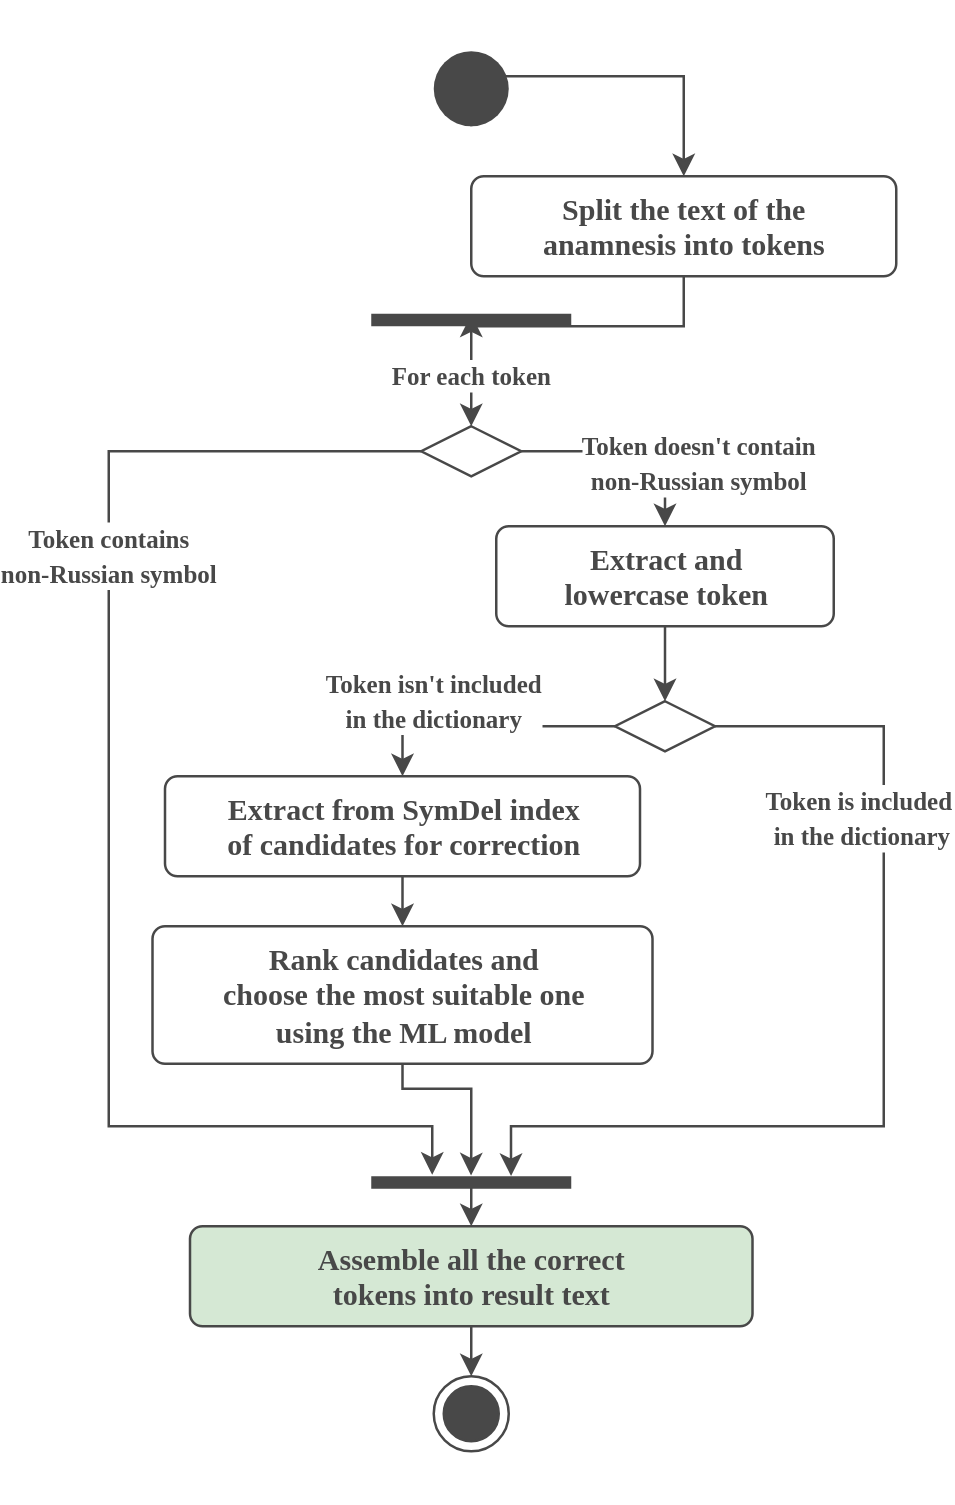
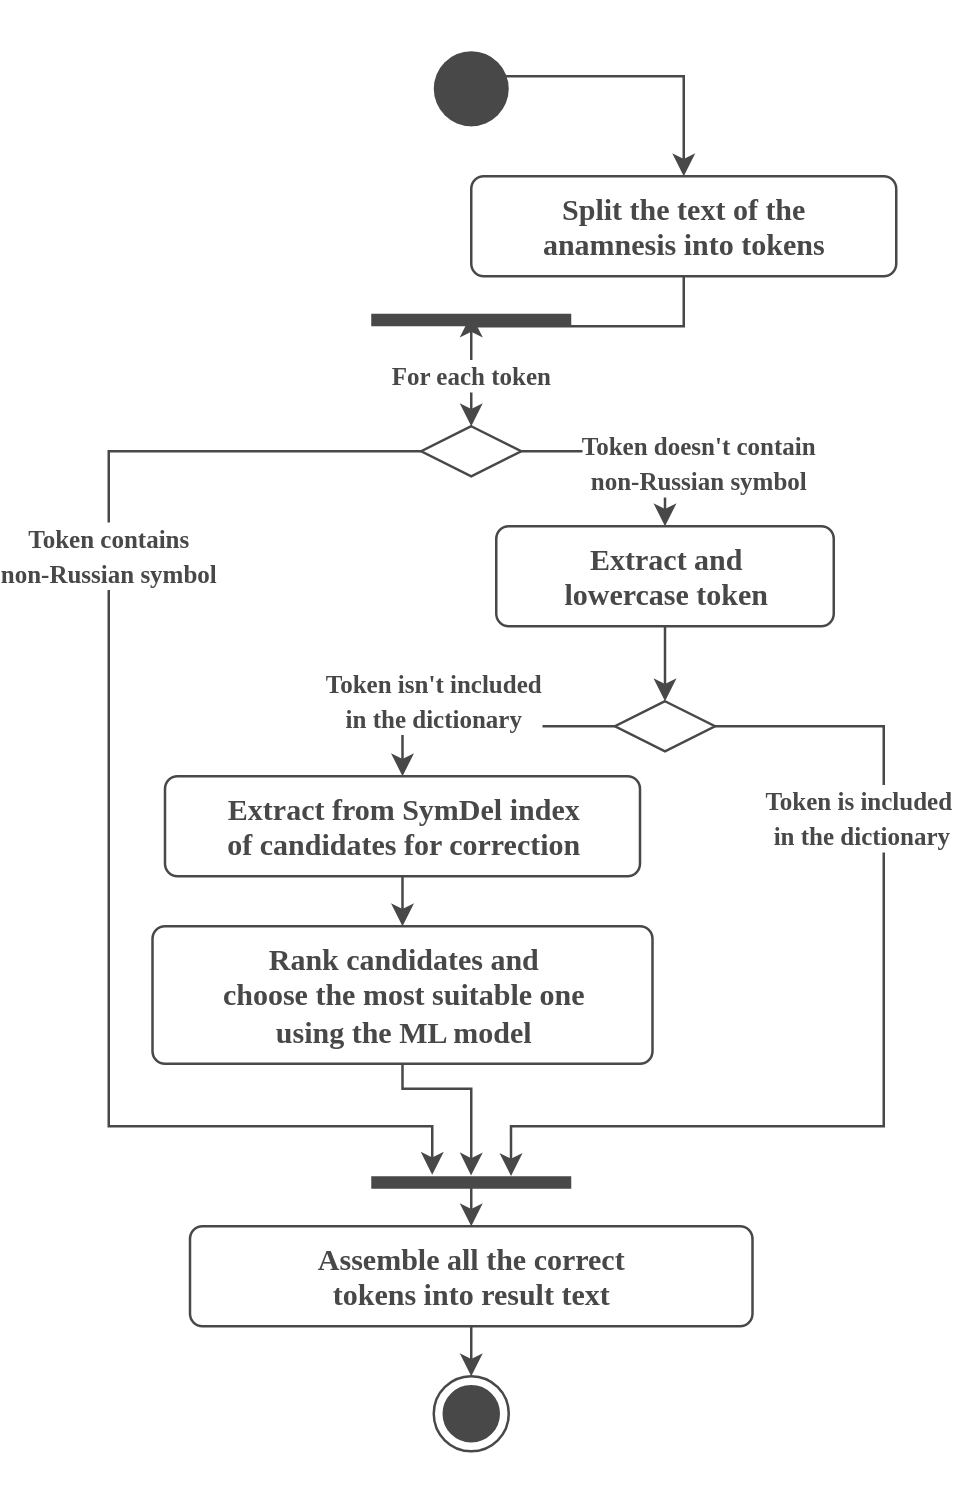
(471, 1276) -> (471, 1276)
